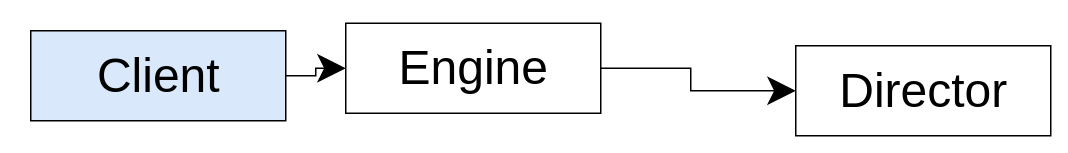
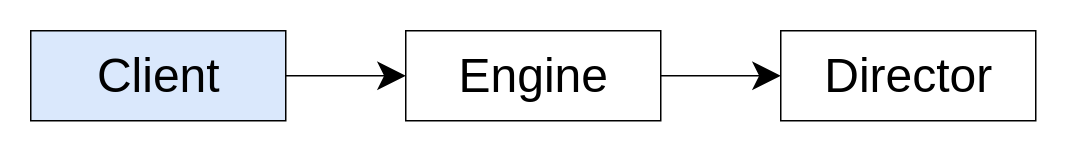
(473, 68) -> (533, 76)
(923, 91) -> (908, 76)
